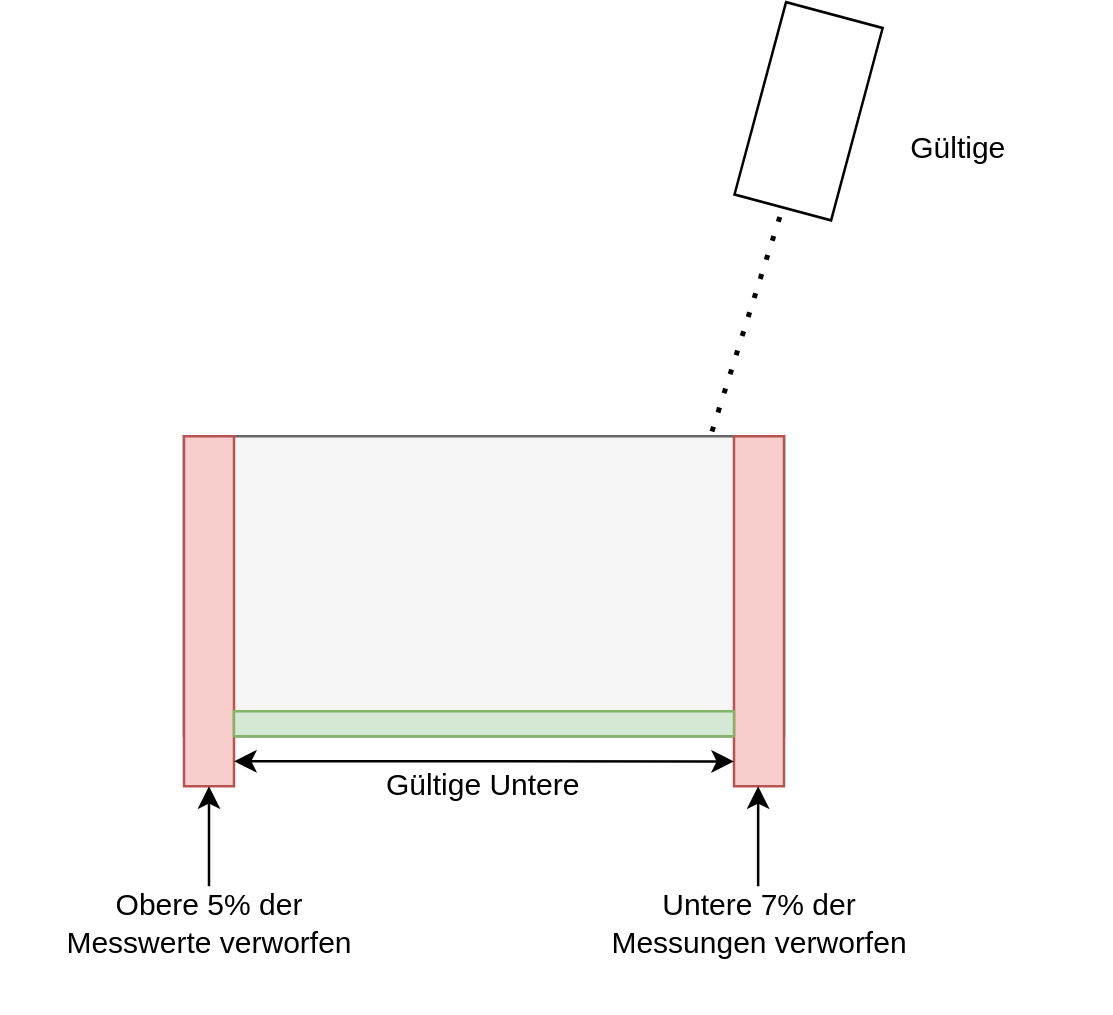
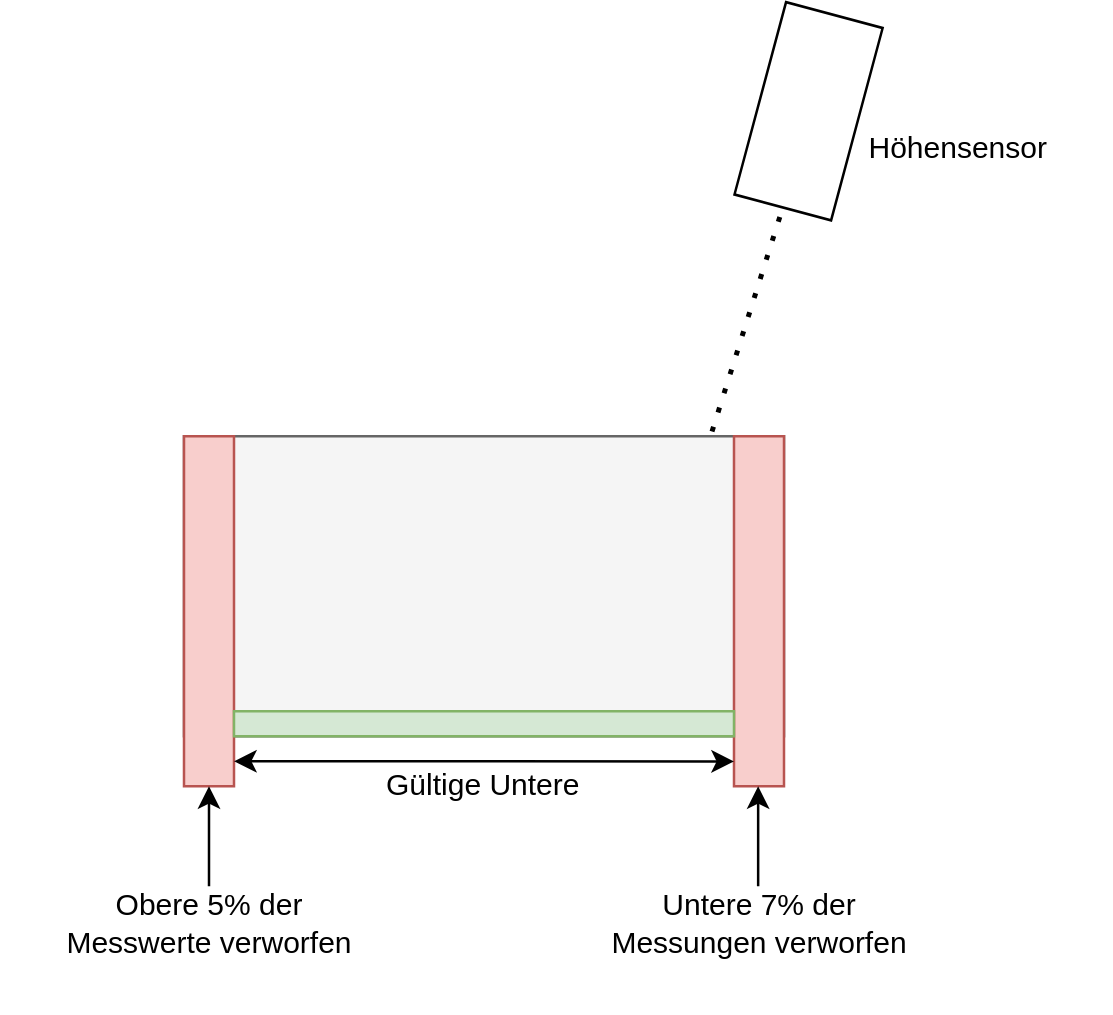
(959, 149) -> (959, 149)
